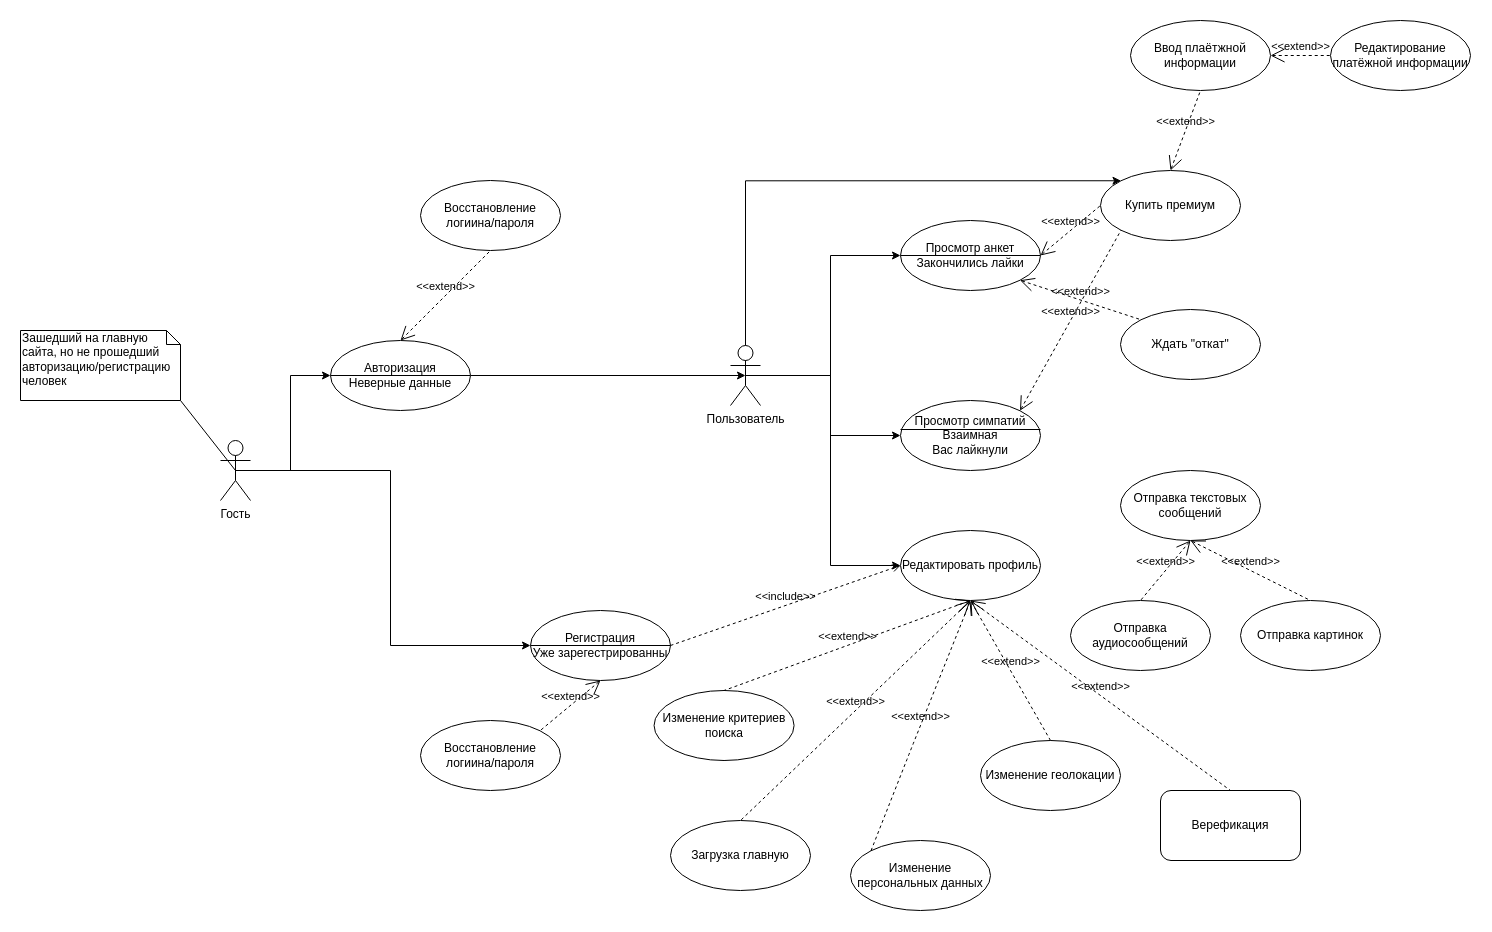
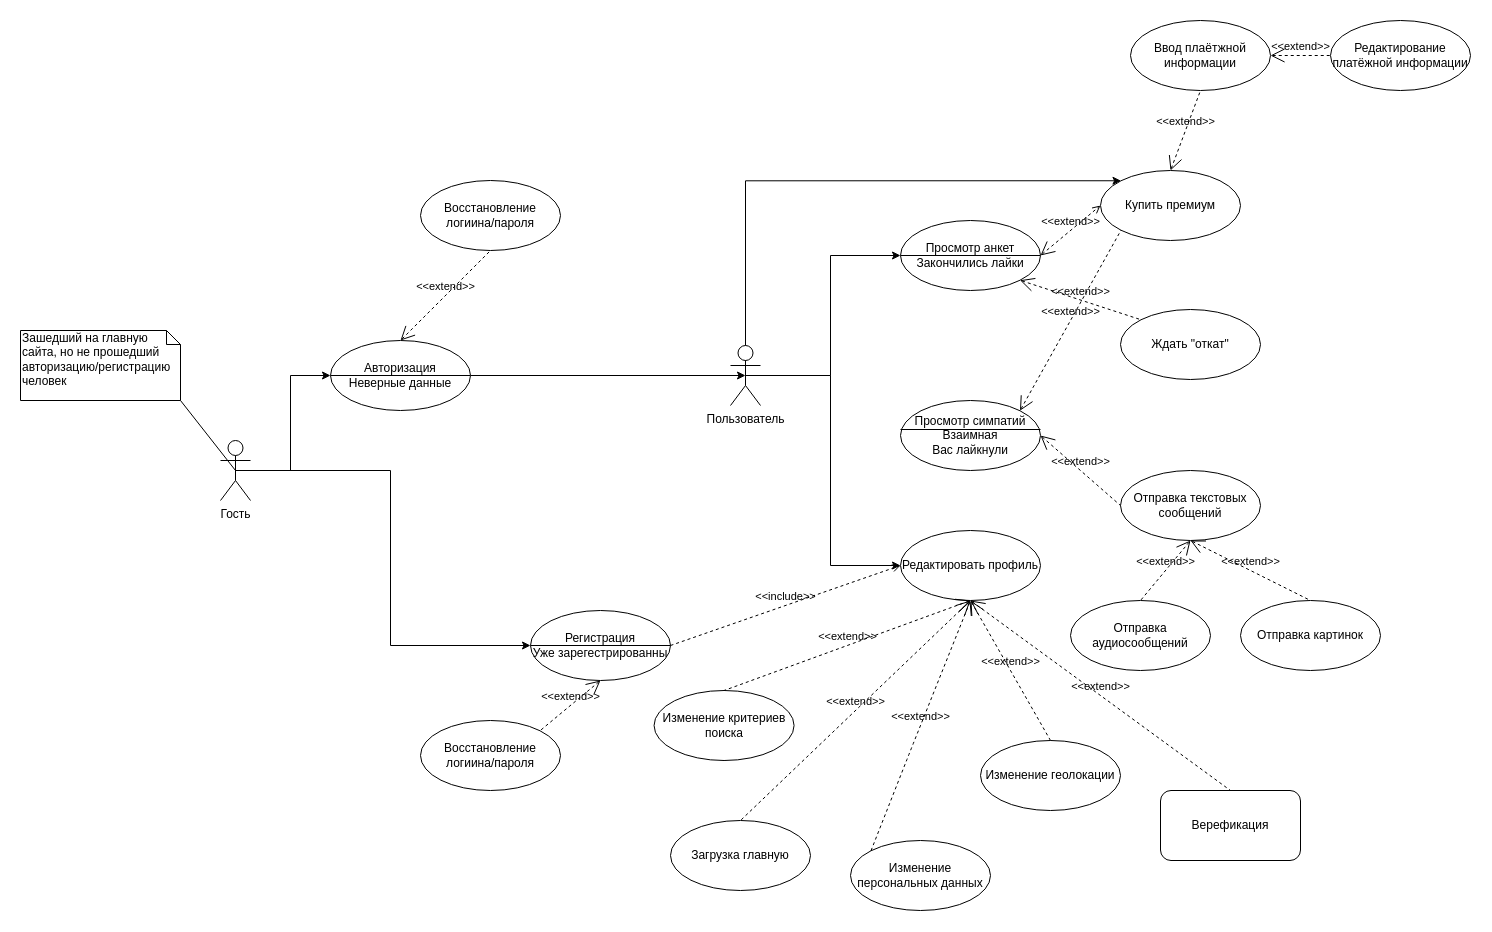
(1097, 209) -> (1096, 209)
(863, 436) -> none
none -> (1081, 471)
